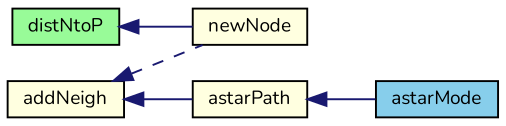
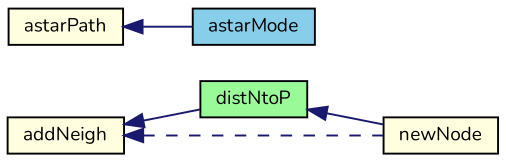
(168, 99) -> (172, 115)
